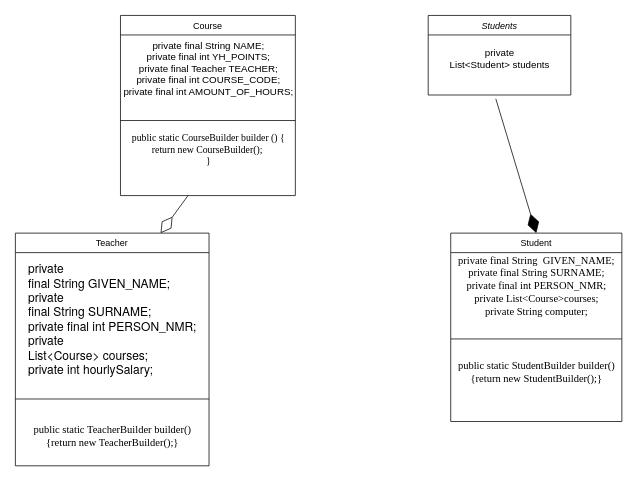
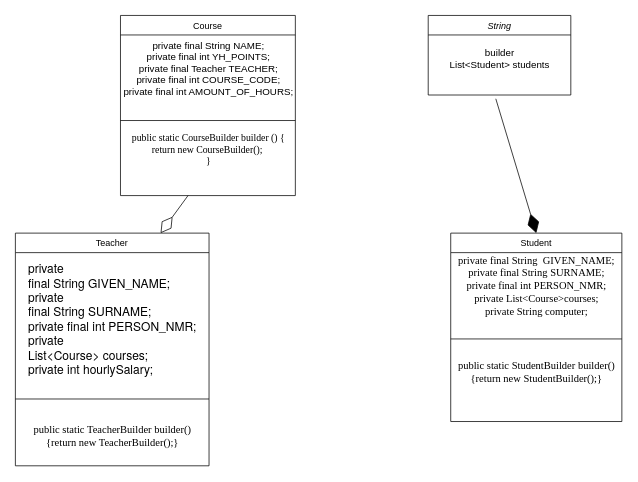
(499, 26) -> (499, 26)
(500, 54) -> (500, 54)
